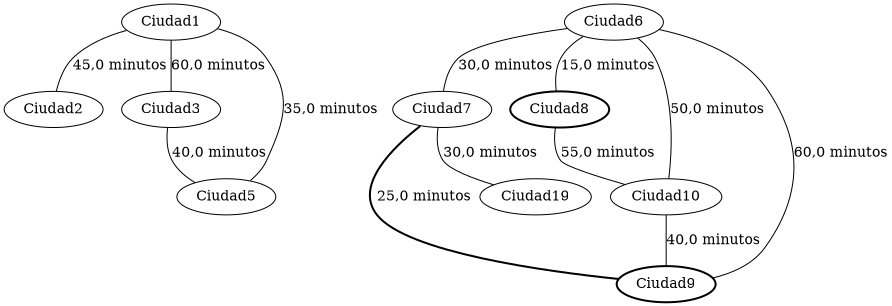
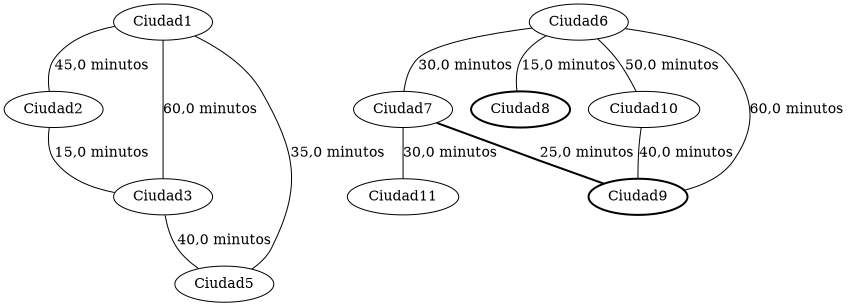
(576, 169) -> none
none -> (67, 173)
(536, 197) -> (403, 197)
